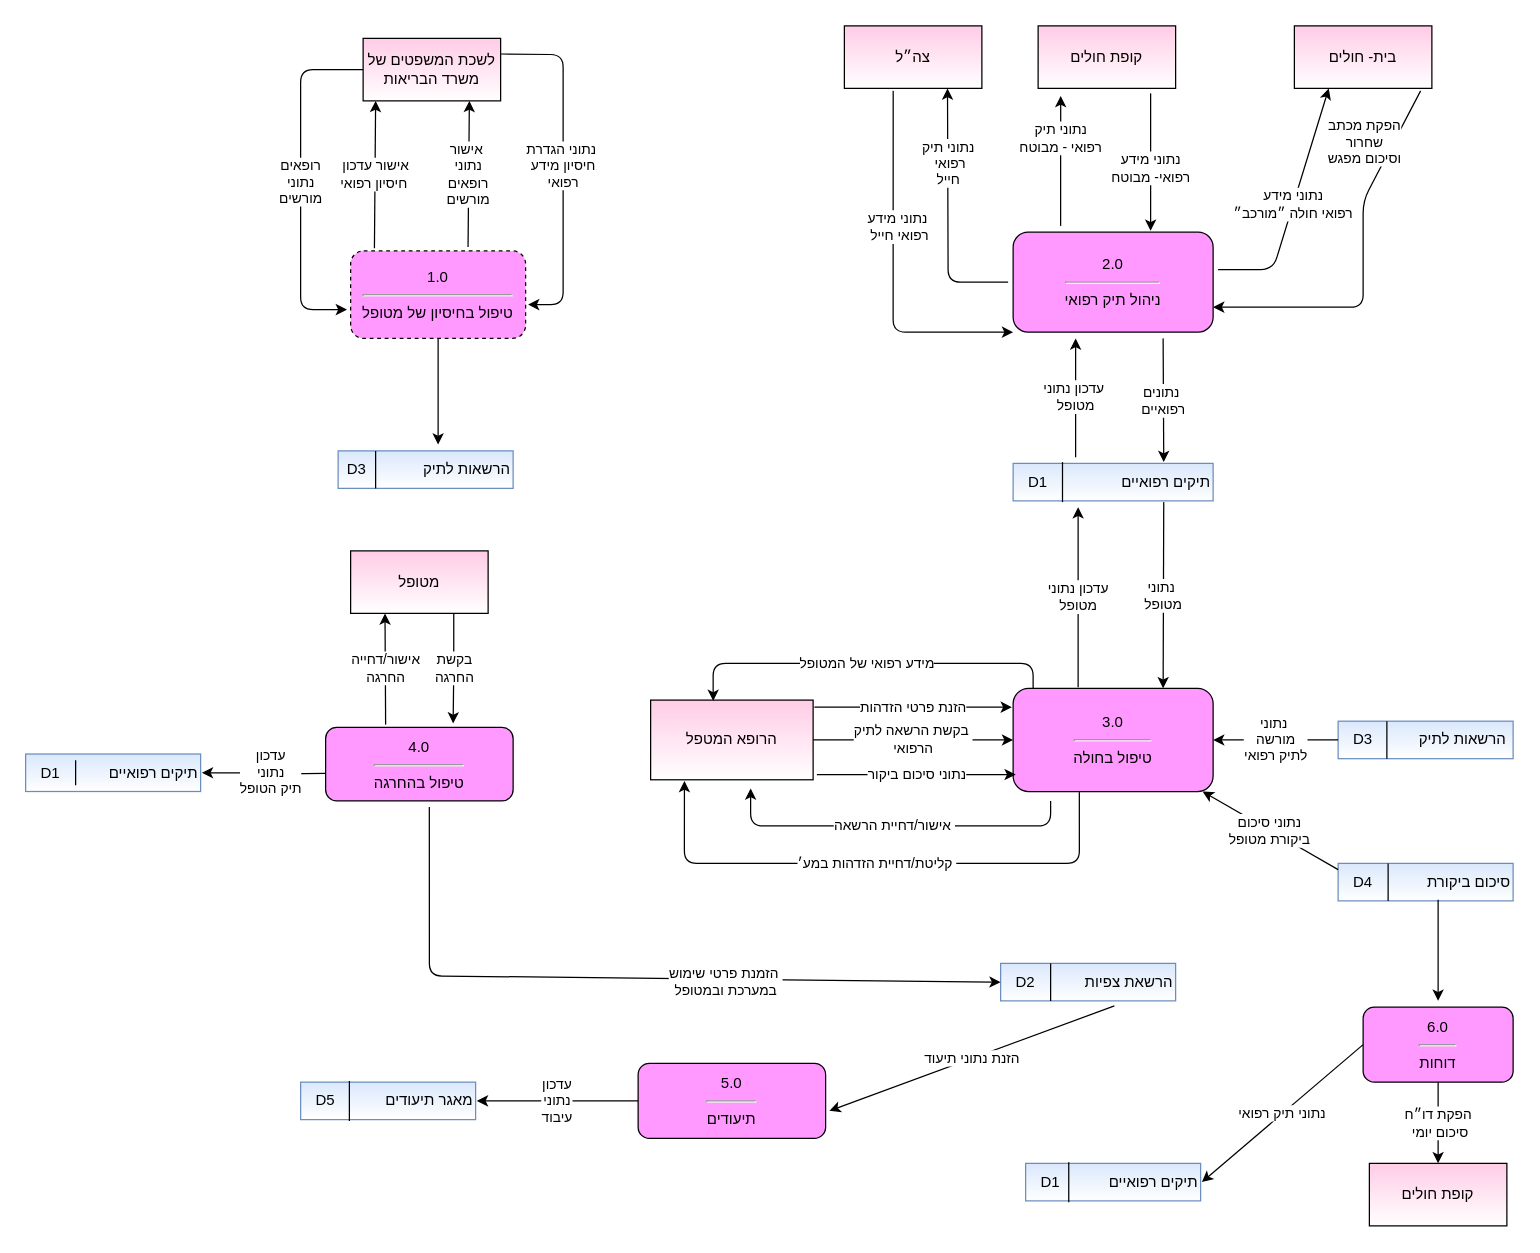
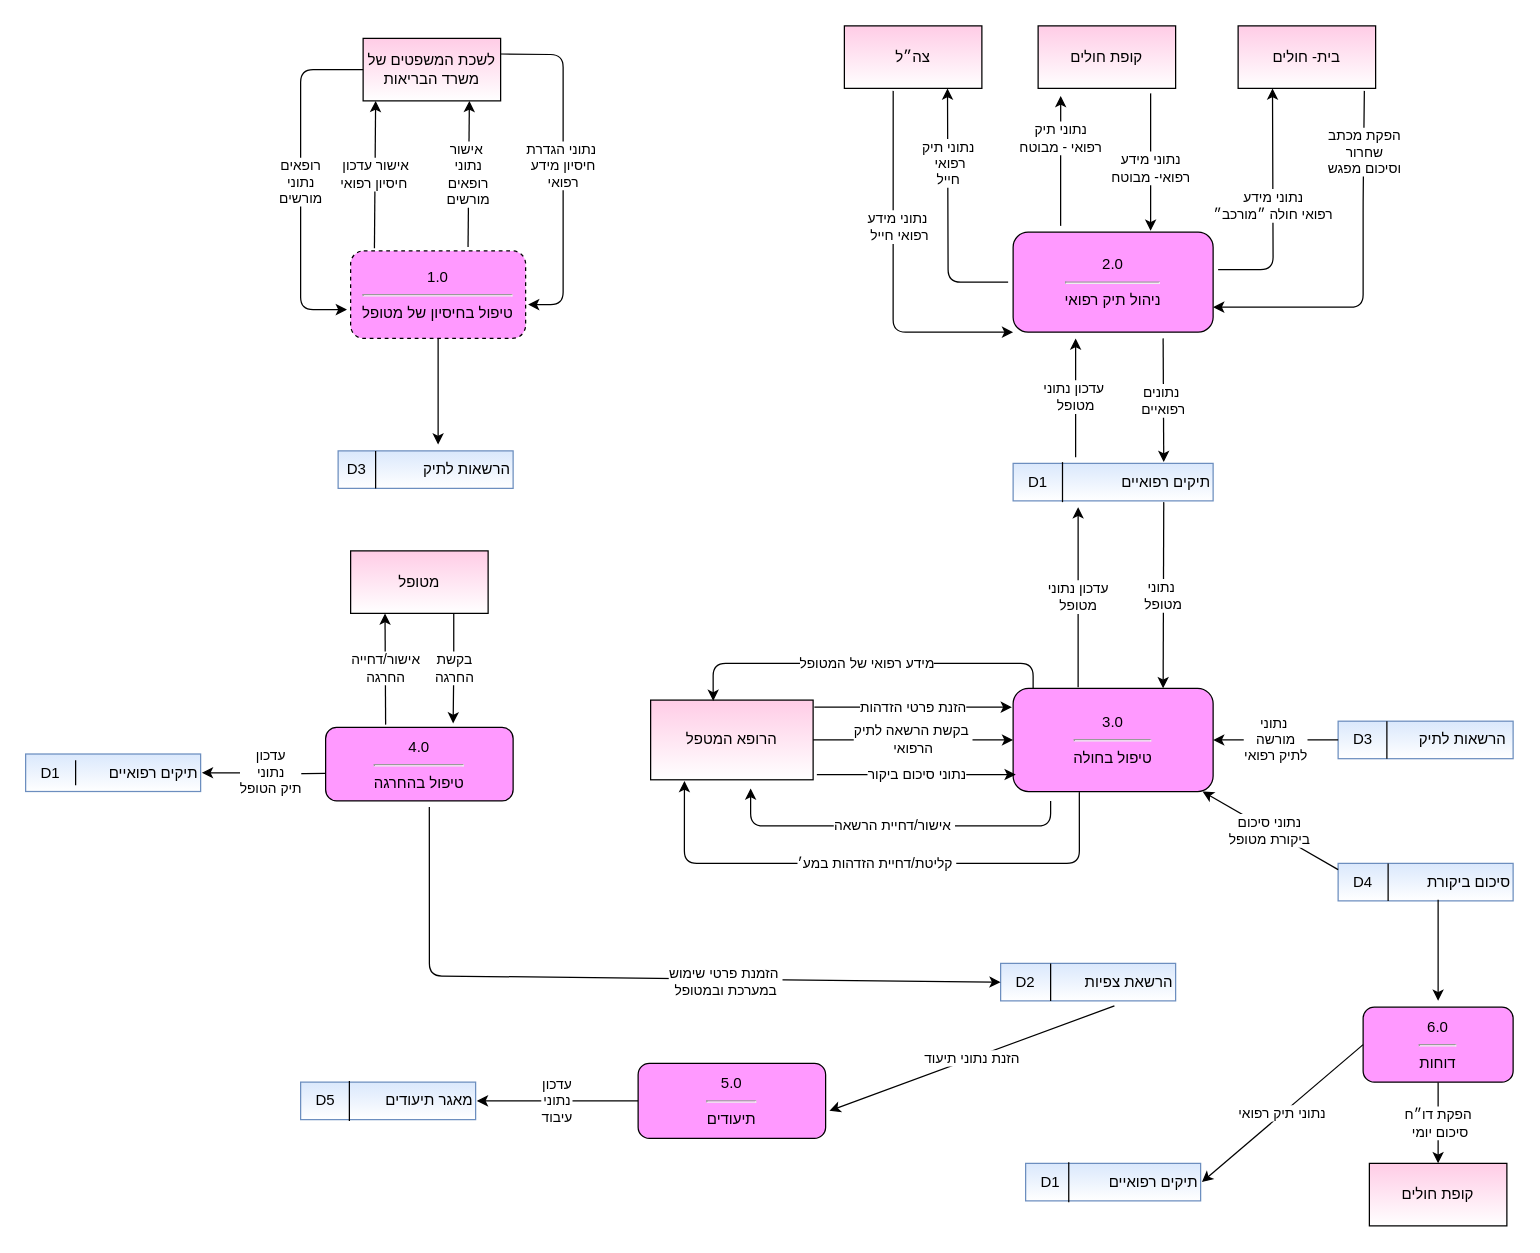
(1363, 57) -> (1307, 57)
